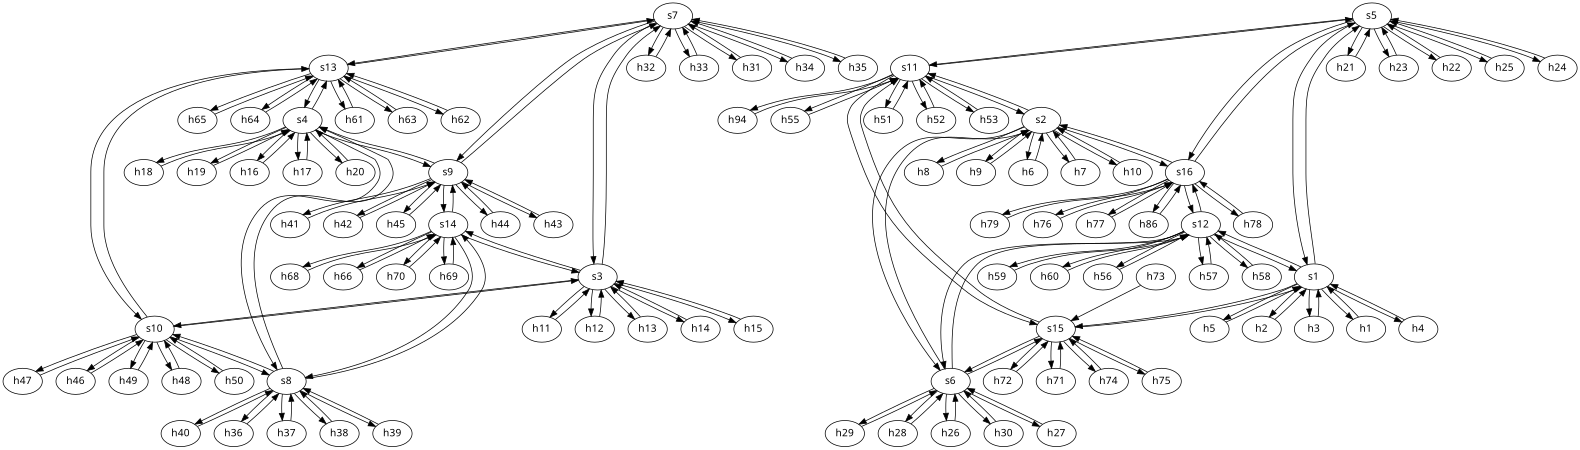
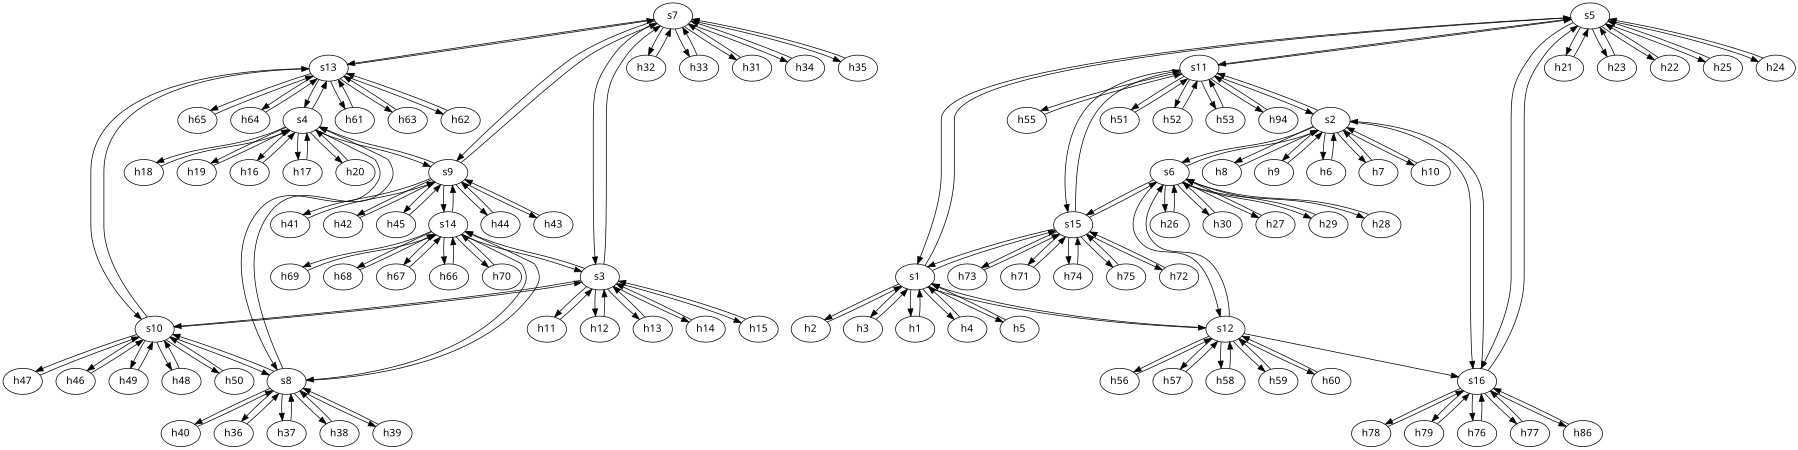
(1187, 196) -> none
none -> (1022, 248)
none -> (396, 277)
